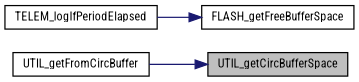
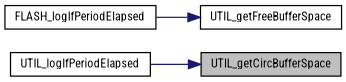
(81, 17) -> (80, 17)
(278, 17) -> (271, 17)
(81, 64) -> (80, 64)
